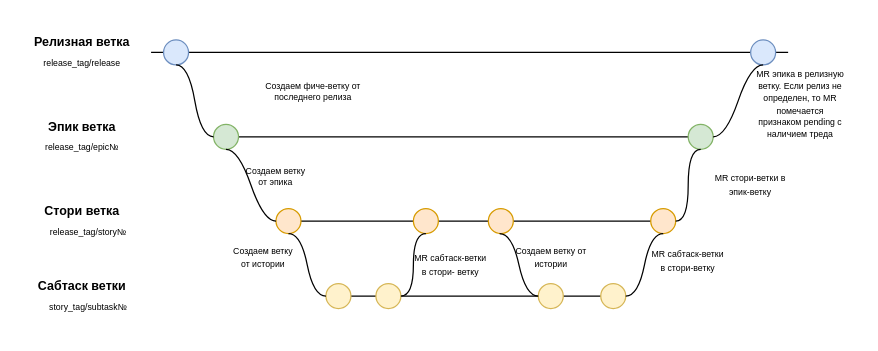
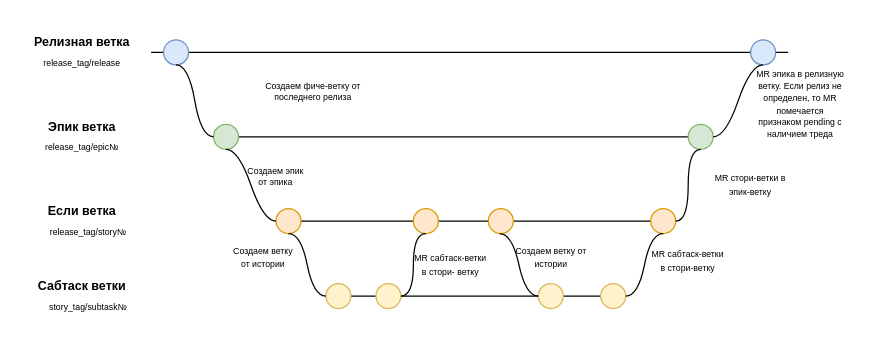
(276, 177) -> (276, 177)
(81, 211) -> (81, 211)
